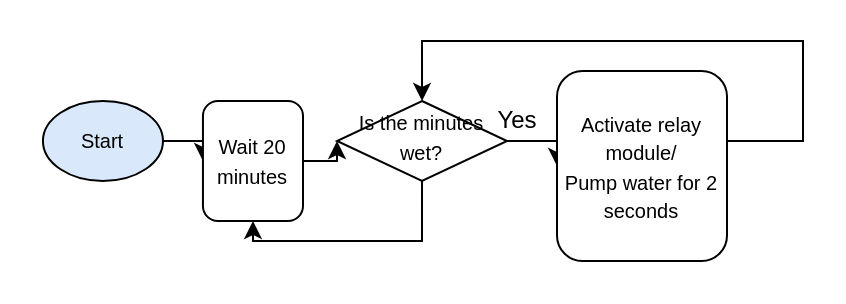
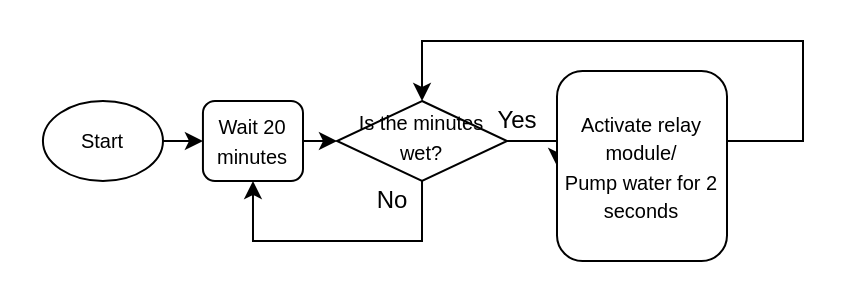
(103, 141) -> (103, 141)
(253, 161) -> (253, 141)
none -> (393, 201)
